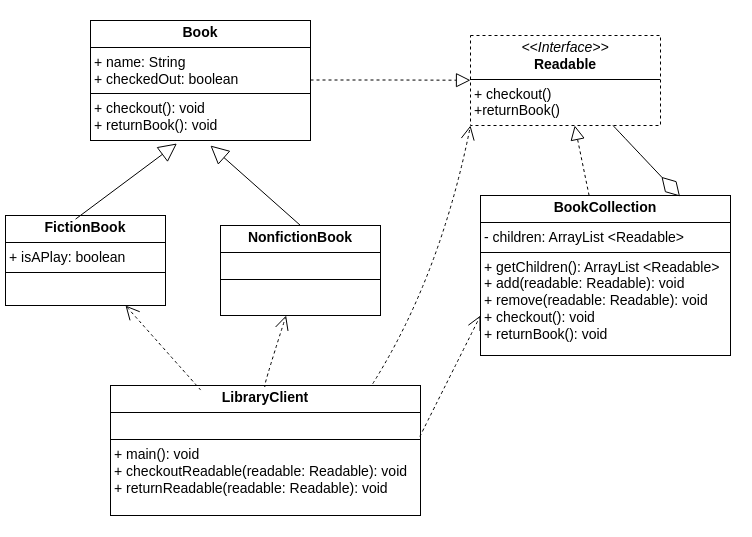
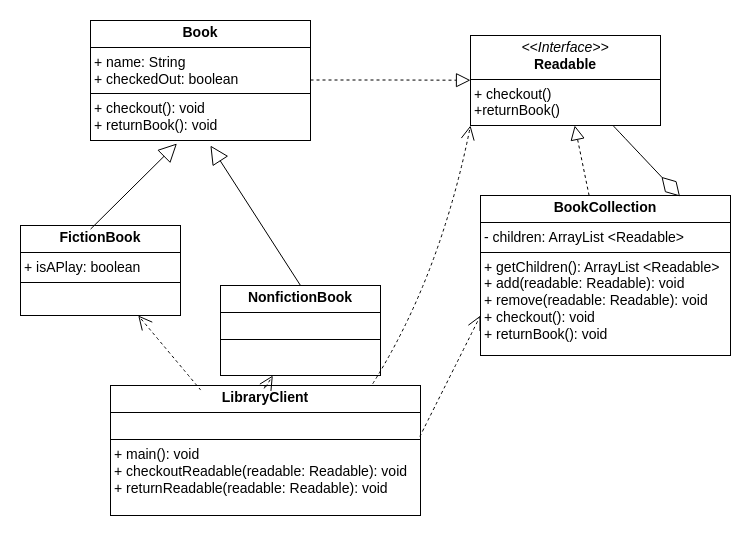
(566, 81) -> (566, 81)
(86, 261) -> (101, 271)
(301, 271) -> (301, 331)
